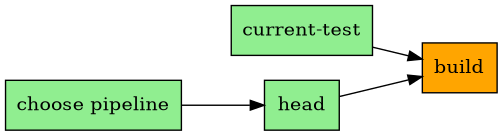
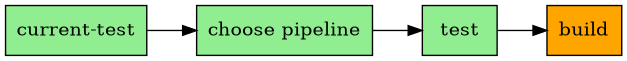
(390, 51) -> (165, 30)
(302, 105) -> (460, 30)
